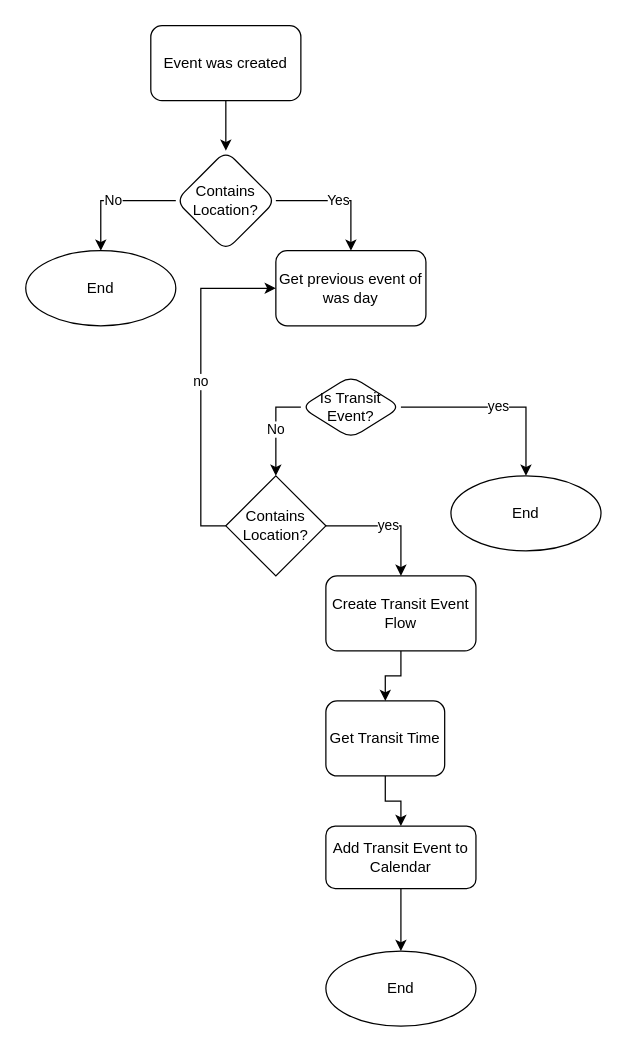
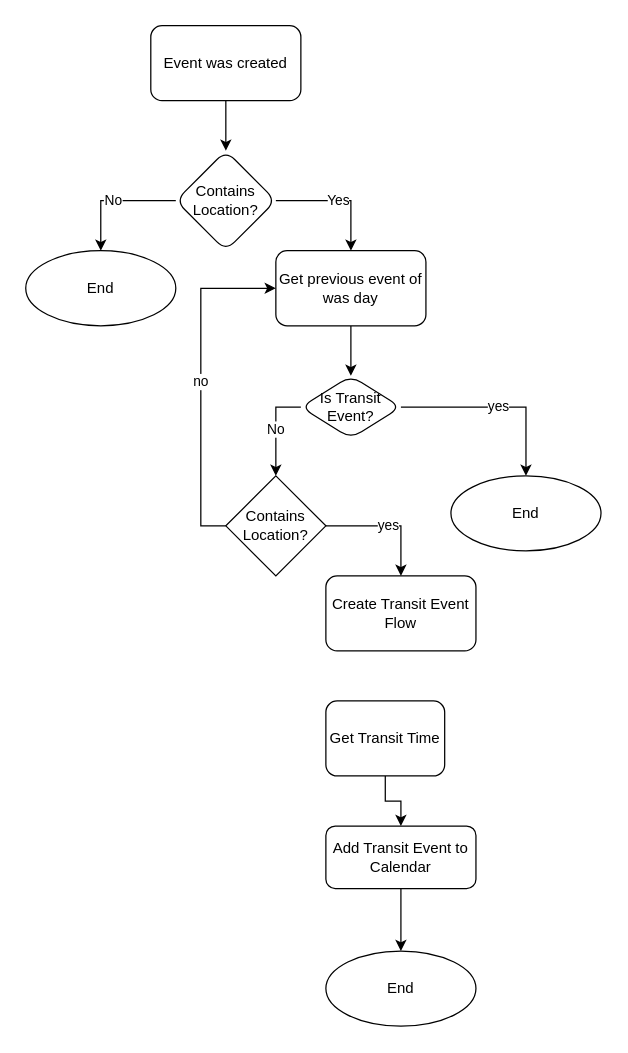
none -> (351, 347)
(398, 676) -> none
